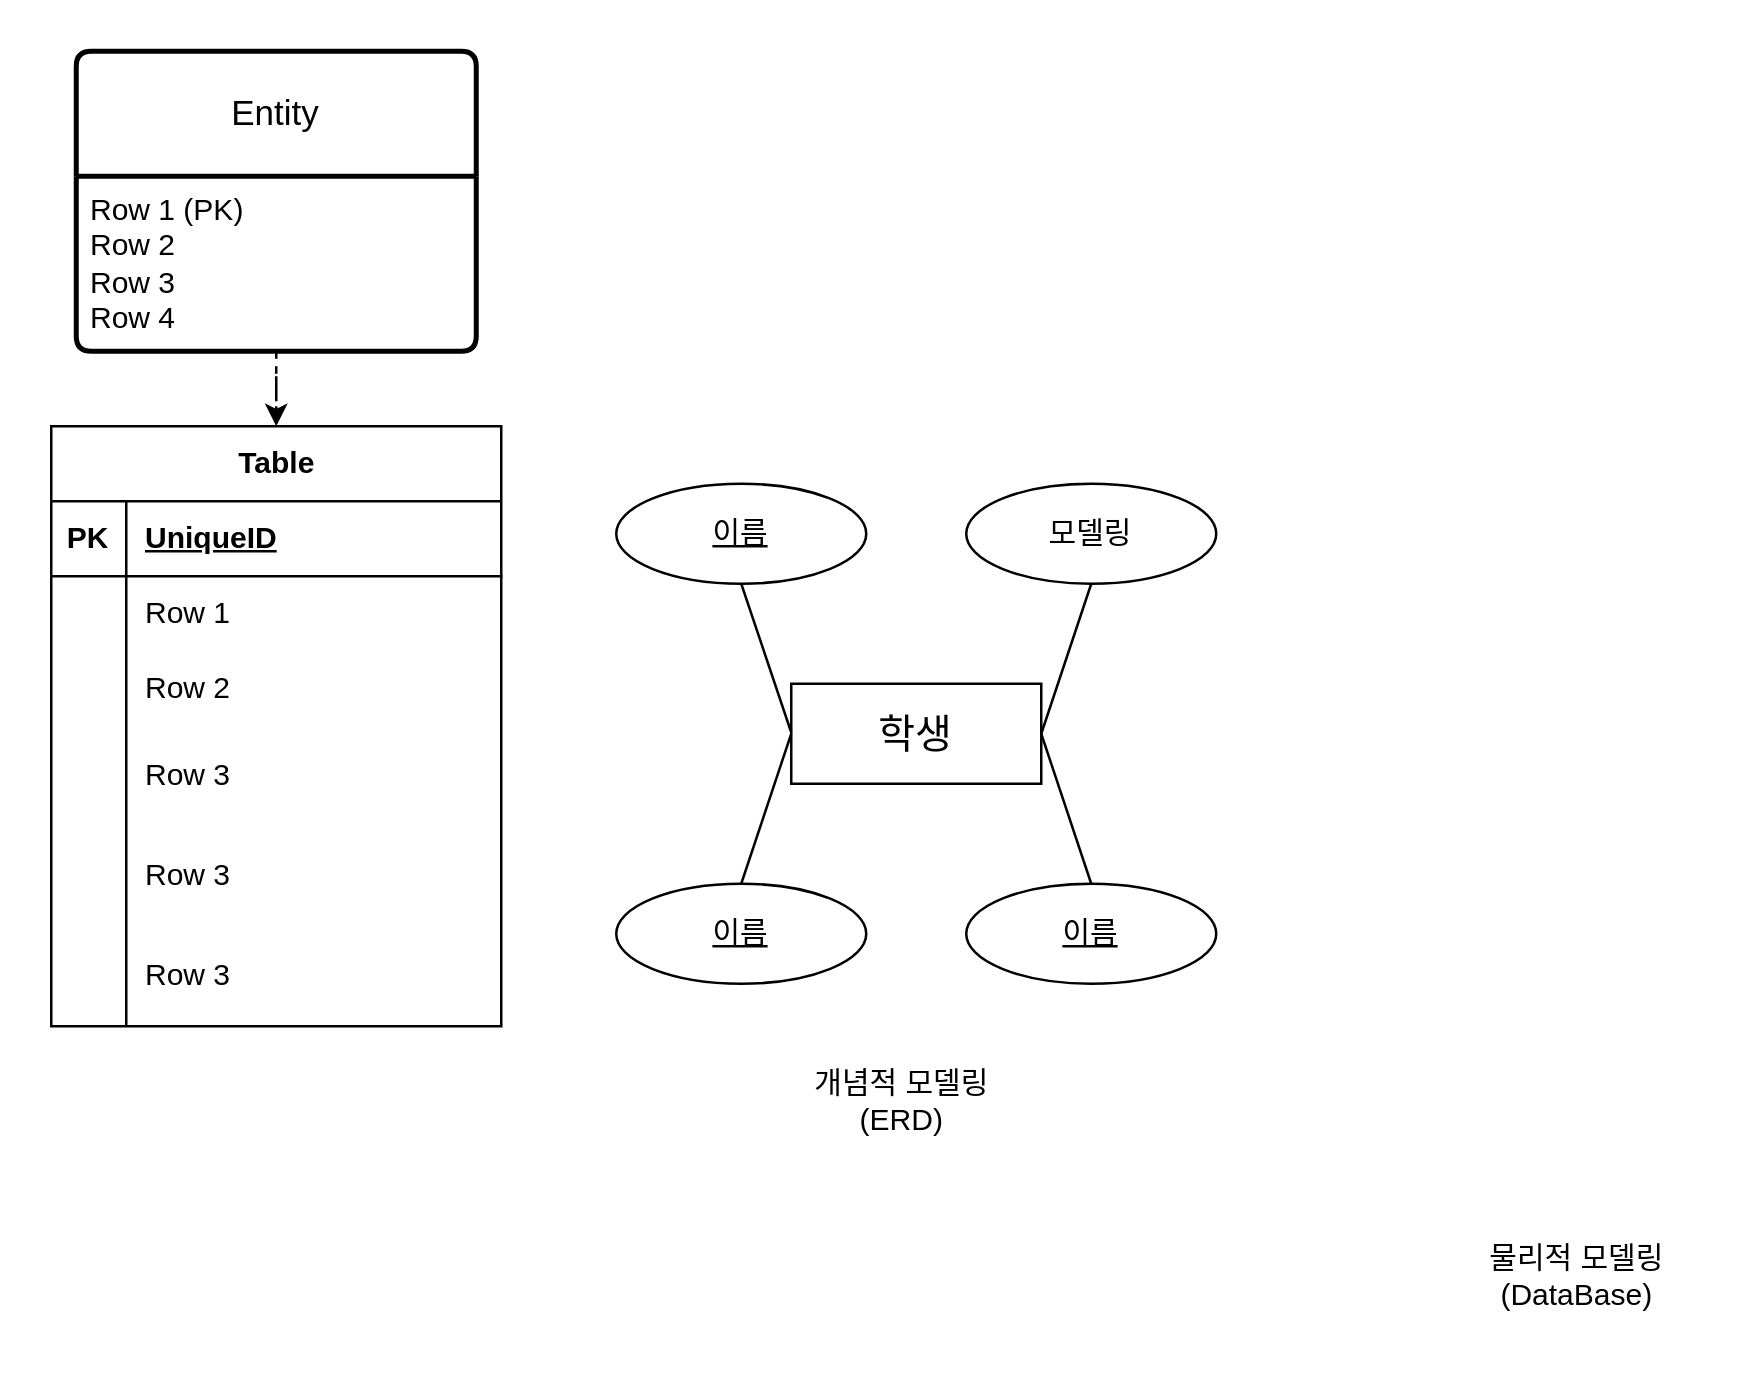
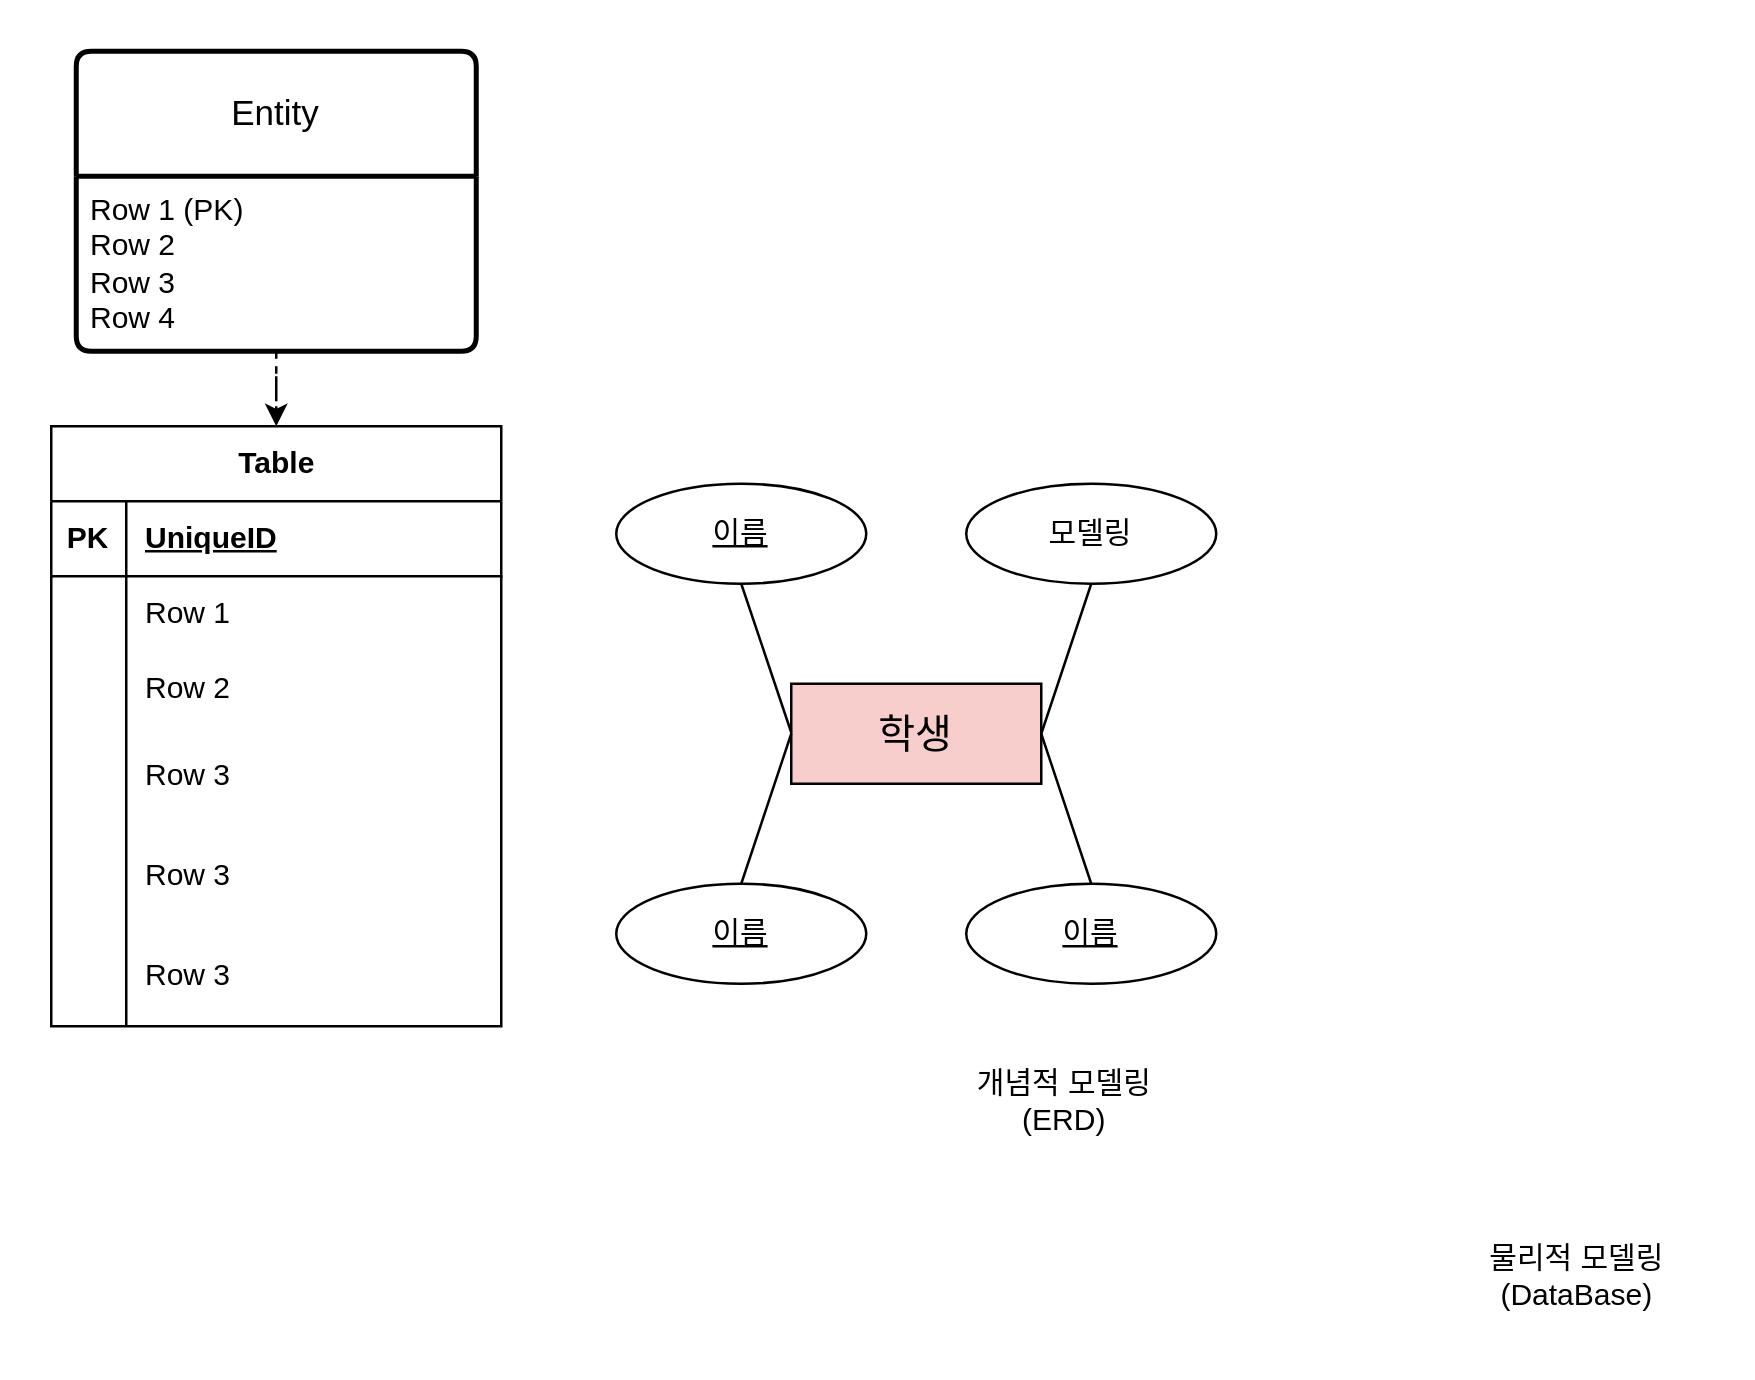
(916, 734) -> (916, 734)
(901, 1101) -> (1064, 1101)
